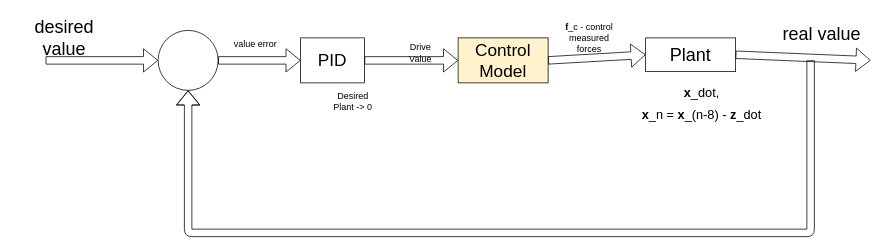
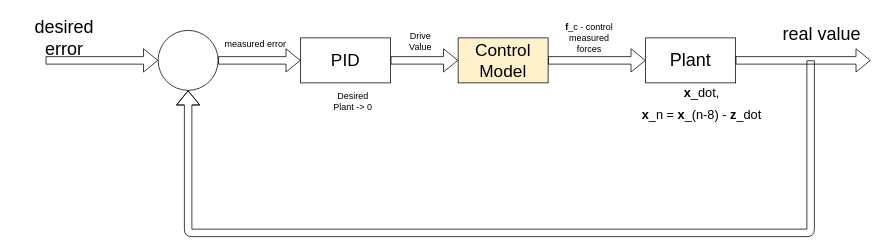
(64, 38) -> (64, 38)
(255, 42) -> (255, 42)
(420, 53) -> (420, 42)
(690, 55) -> (690, 60)
(332, 60) -> (345, 60)
